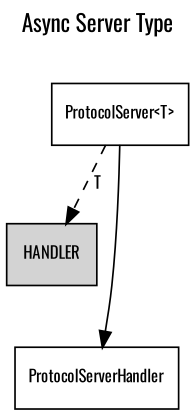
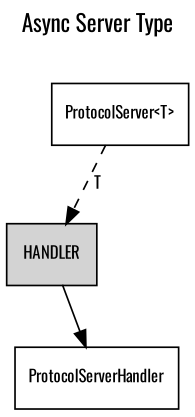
(116, 238) -> (71, 308)
